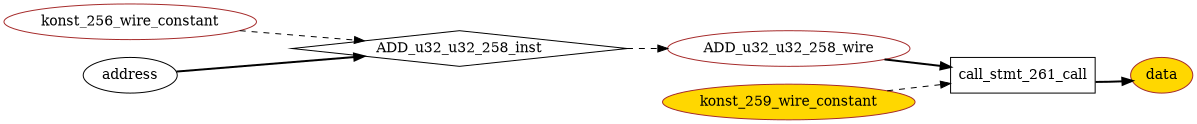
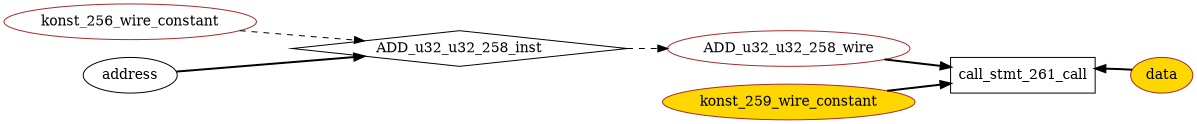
(1109, 82) -> (1119, 69)
(914, 88) -> (914, 88)
